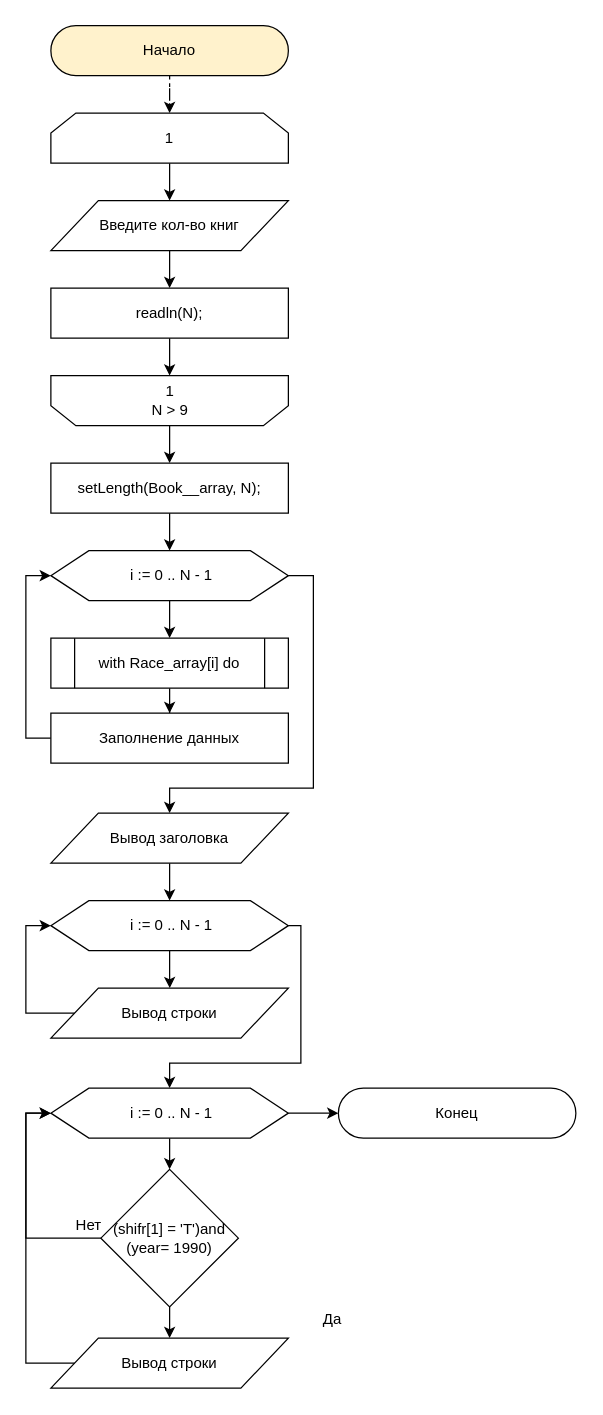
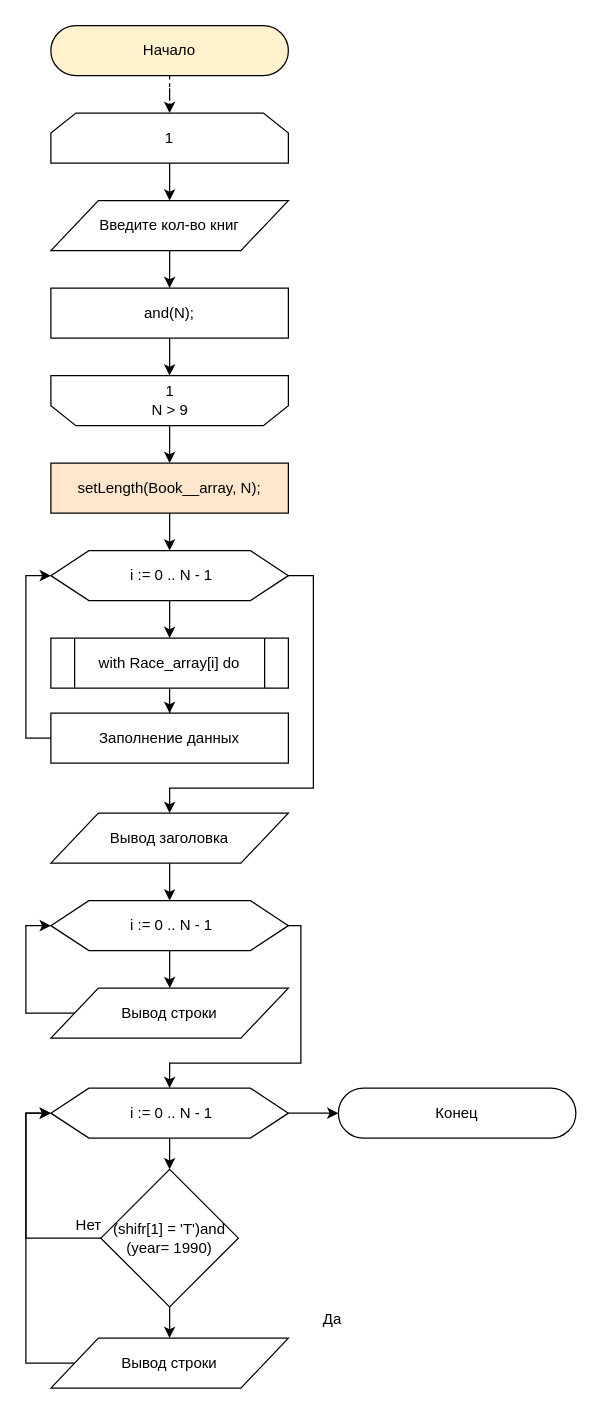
(169, 313) -> (169, 313)
(169, 488) -> (169, 488)
